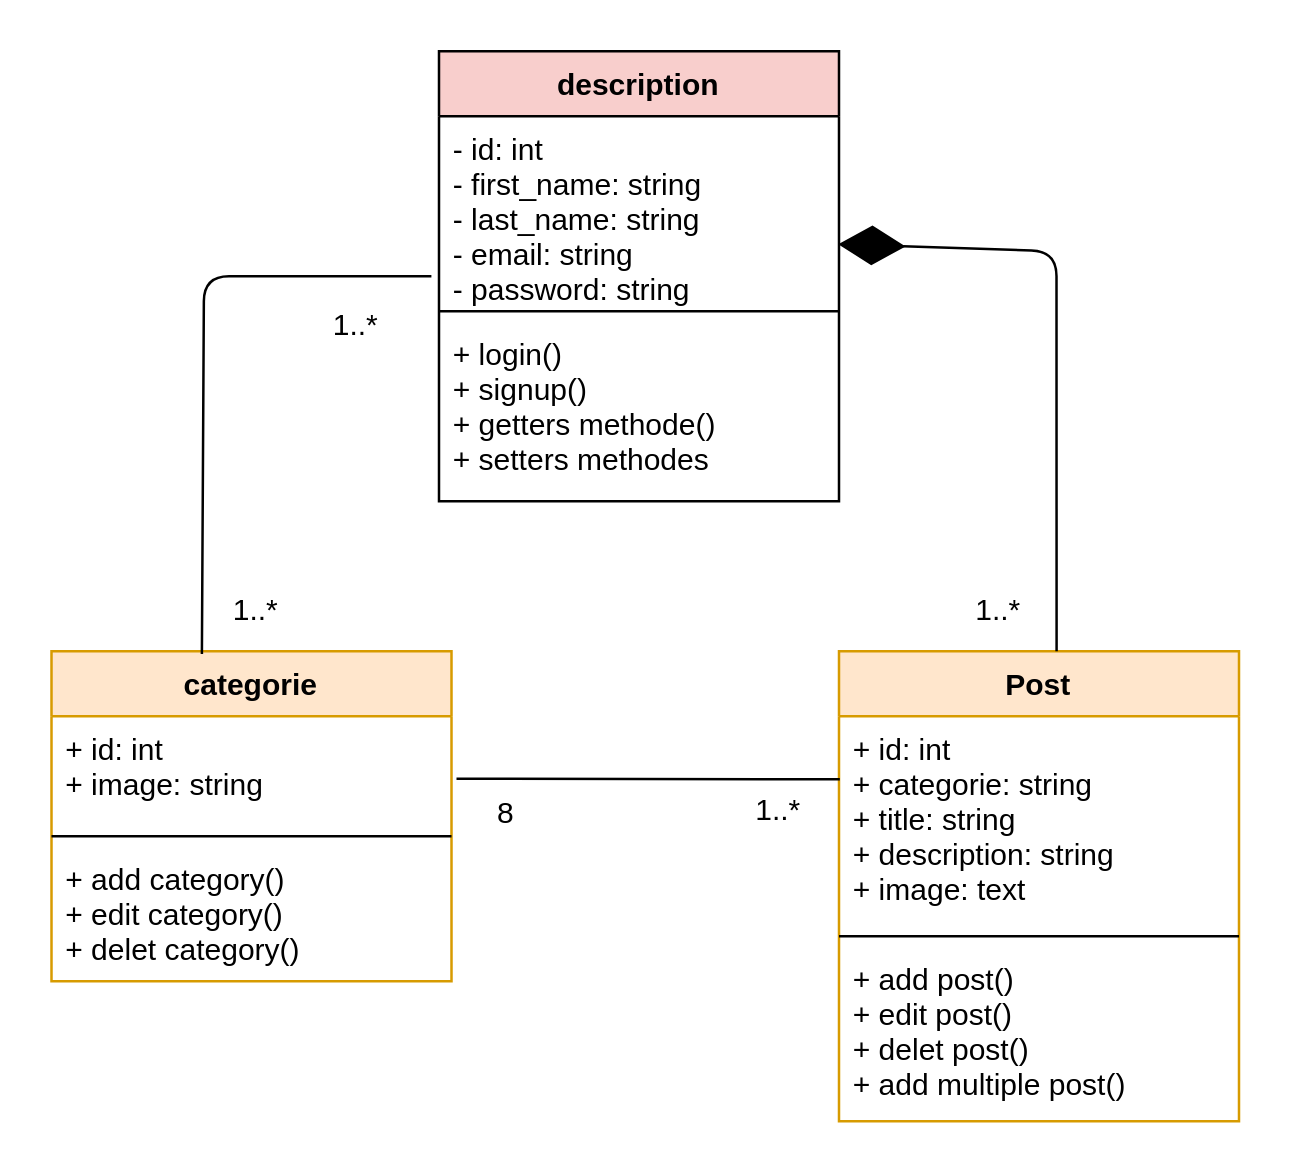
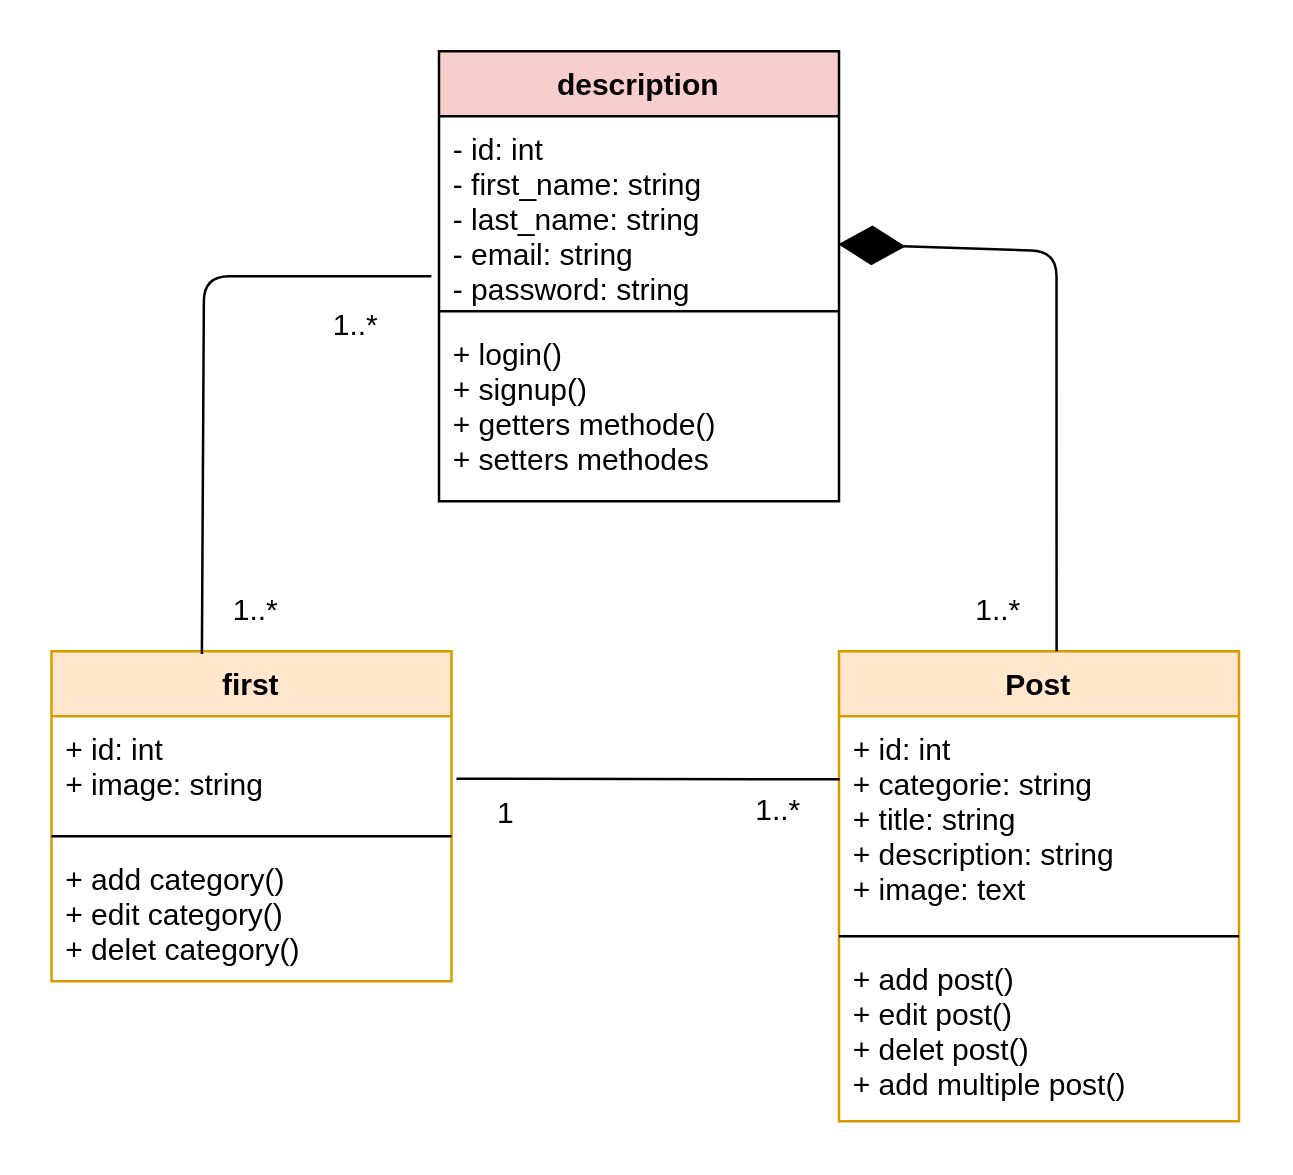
(250, 685) -> (250, 685)
(506, 814) -> (506, 814)
